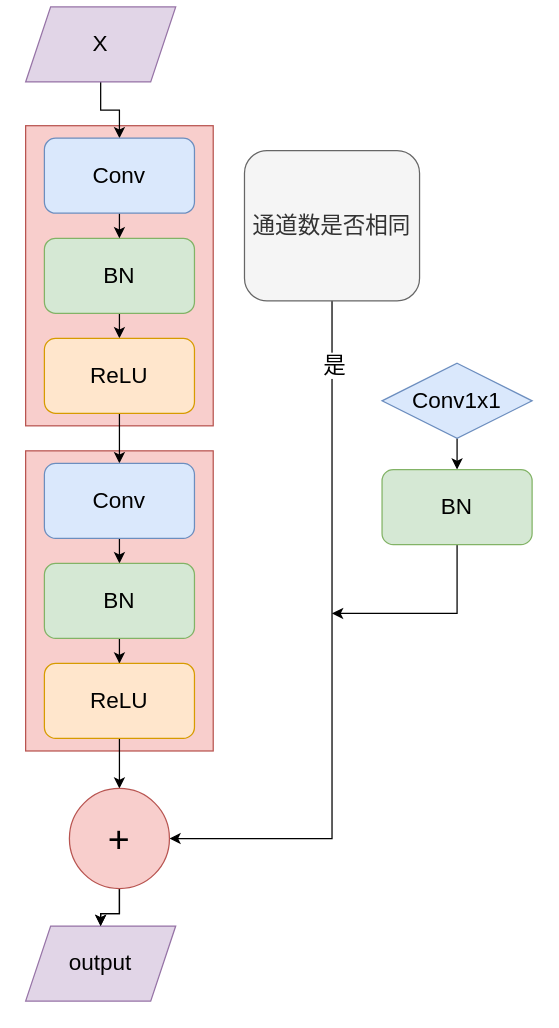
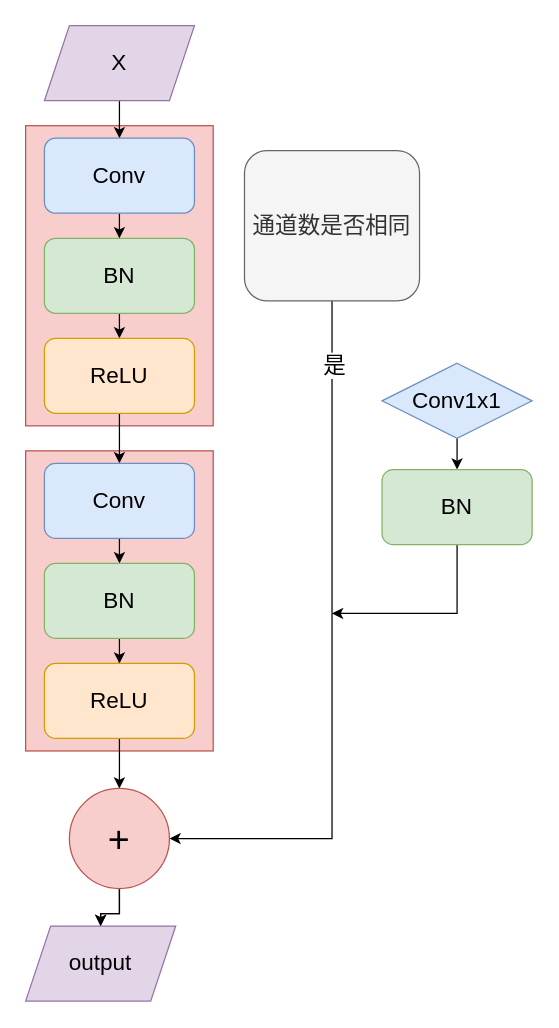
(101, 44) -> (119, 63)
